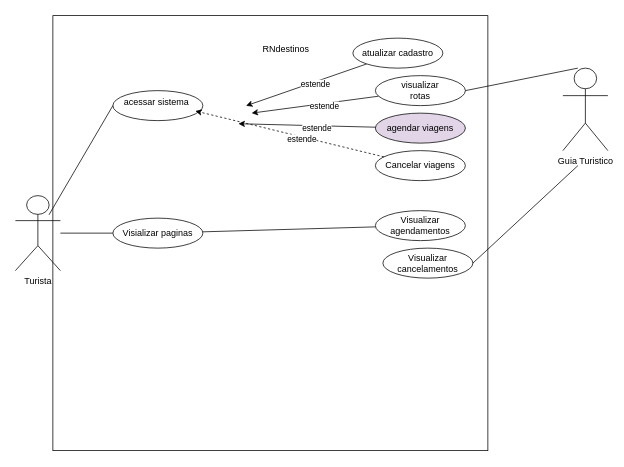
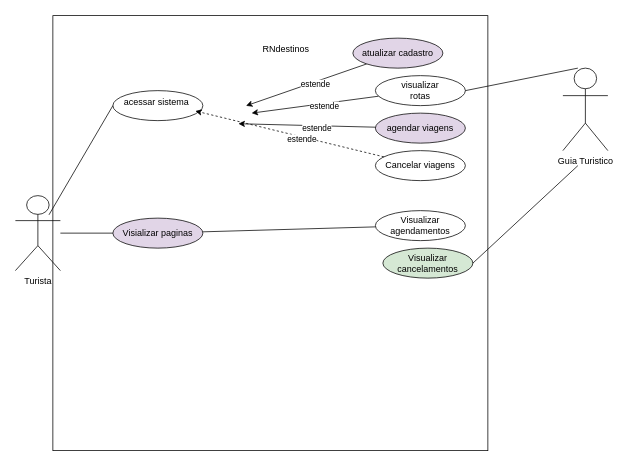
(398, 53) -> (398, 53)
(158, 233) -> (158, 233)
(428, 263) -> (428, 263)
